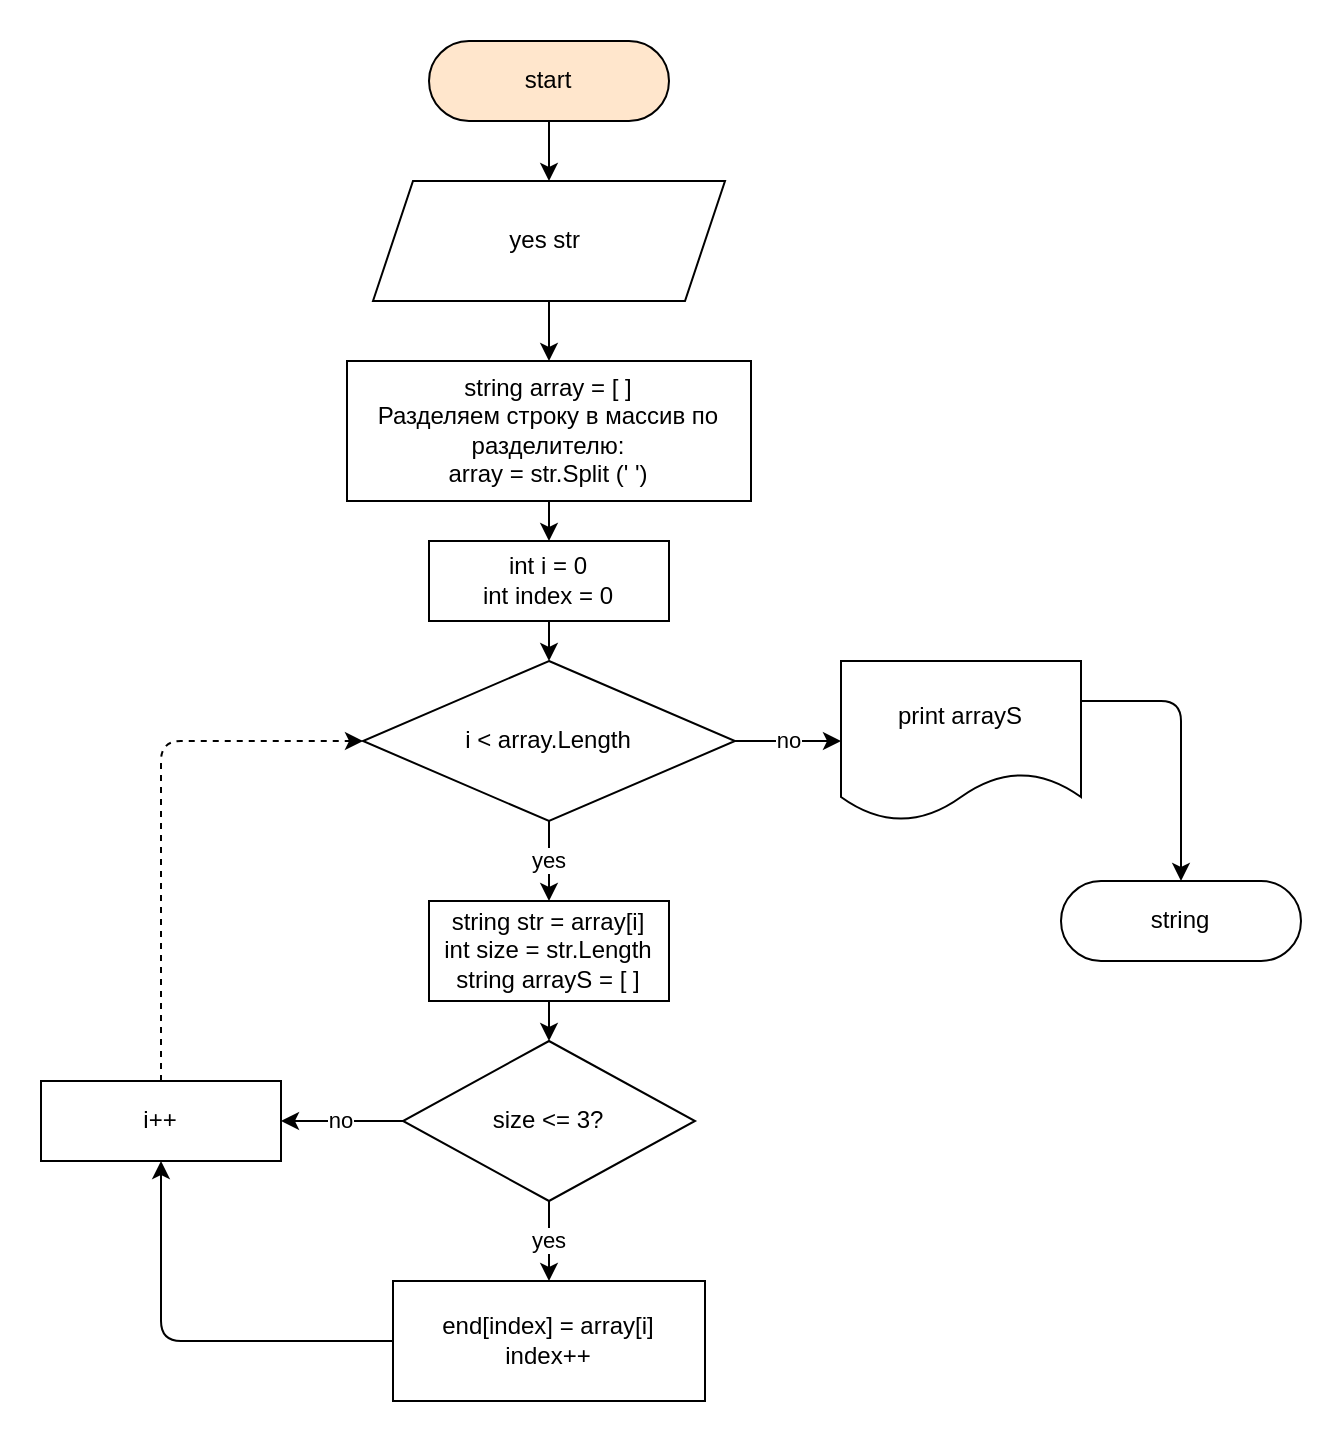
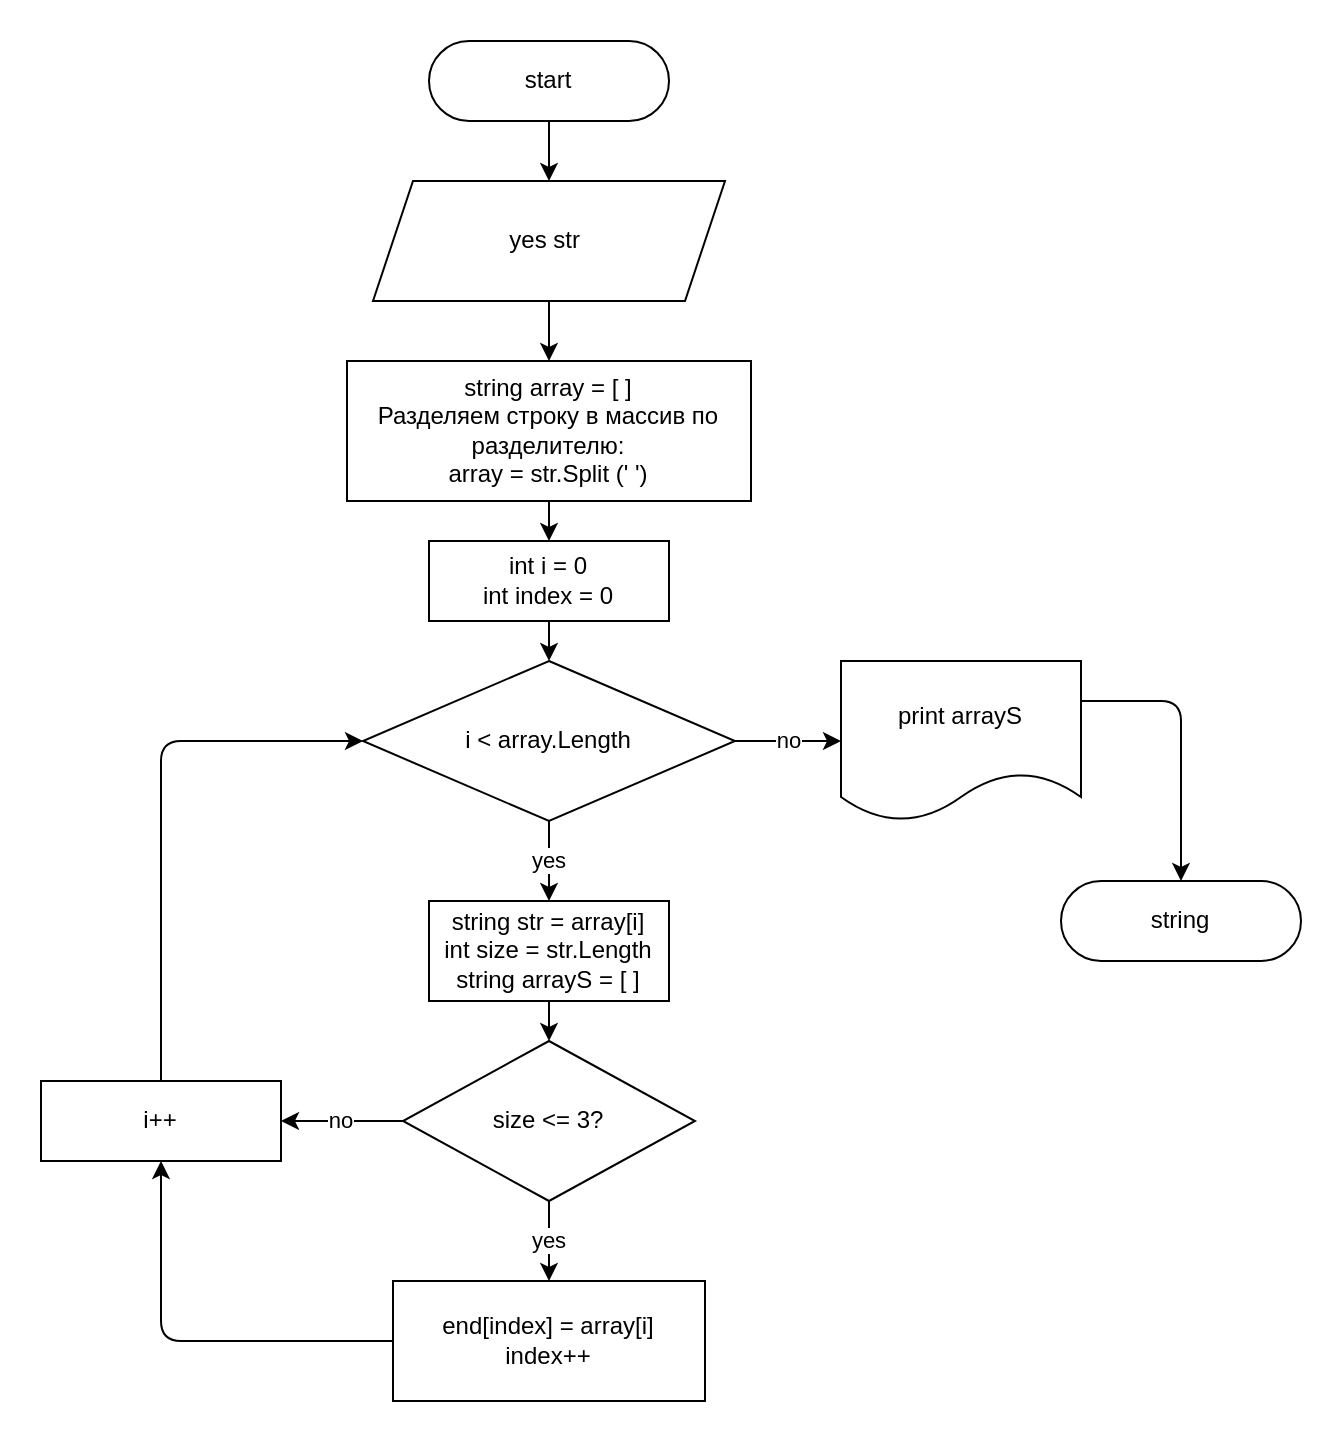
(549, 81) -> (549, 81)
(161, 823) -> (161, 823)
